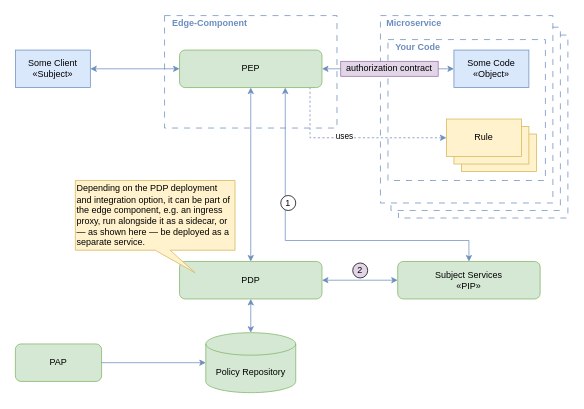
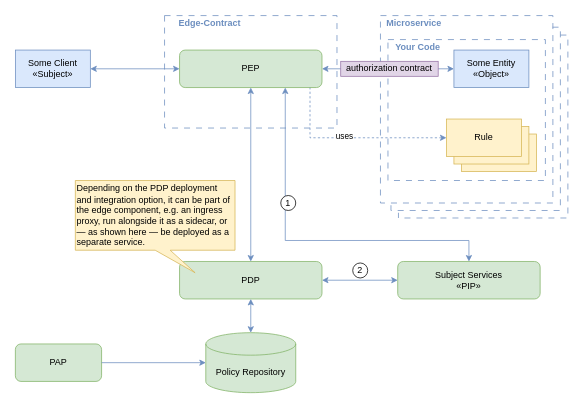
(210, 23) -> (210, 23)
(492, 69) -> (492, 69)
(360, 270) -> (360, 270)
